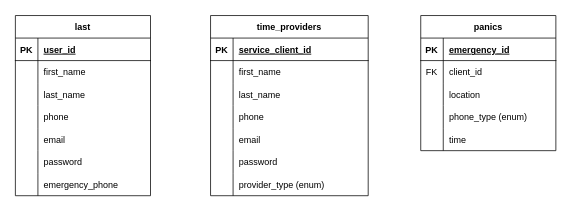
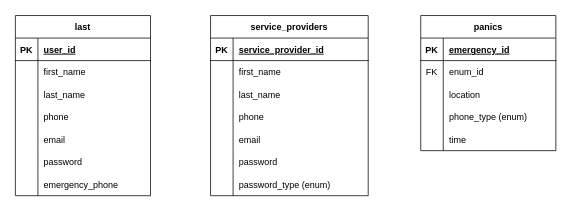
(289, 27) -> (289, 27)
(277, 50) -> (283, 50)
(468, 72) -> (465, 72)
(287, 185) -> (288, 185)
